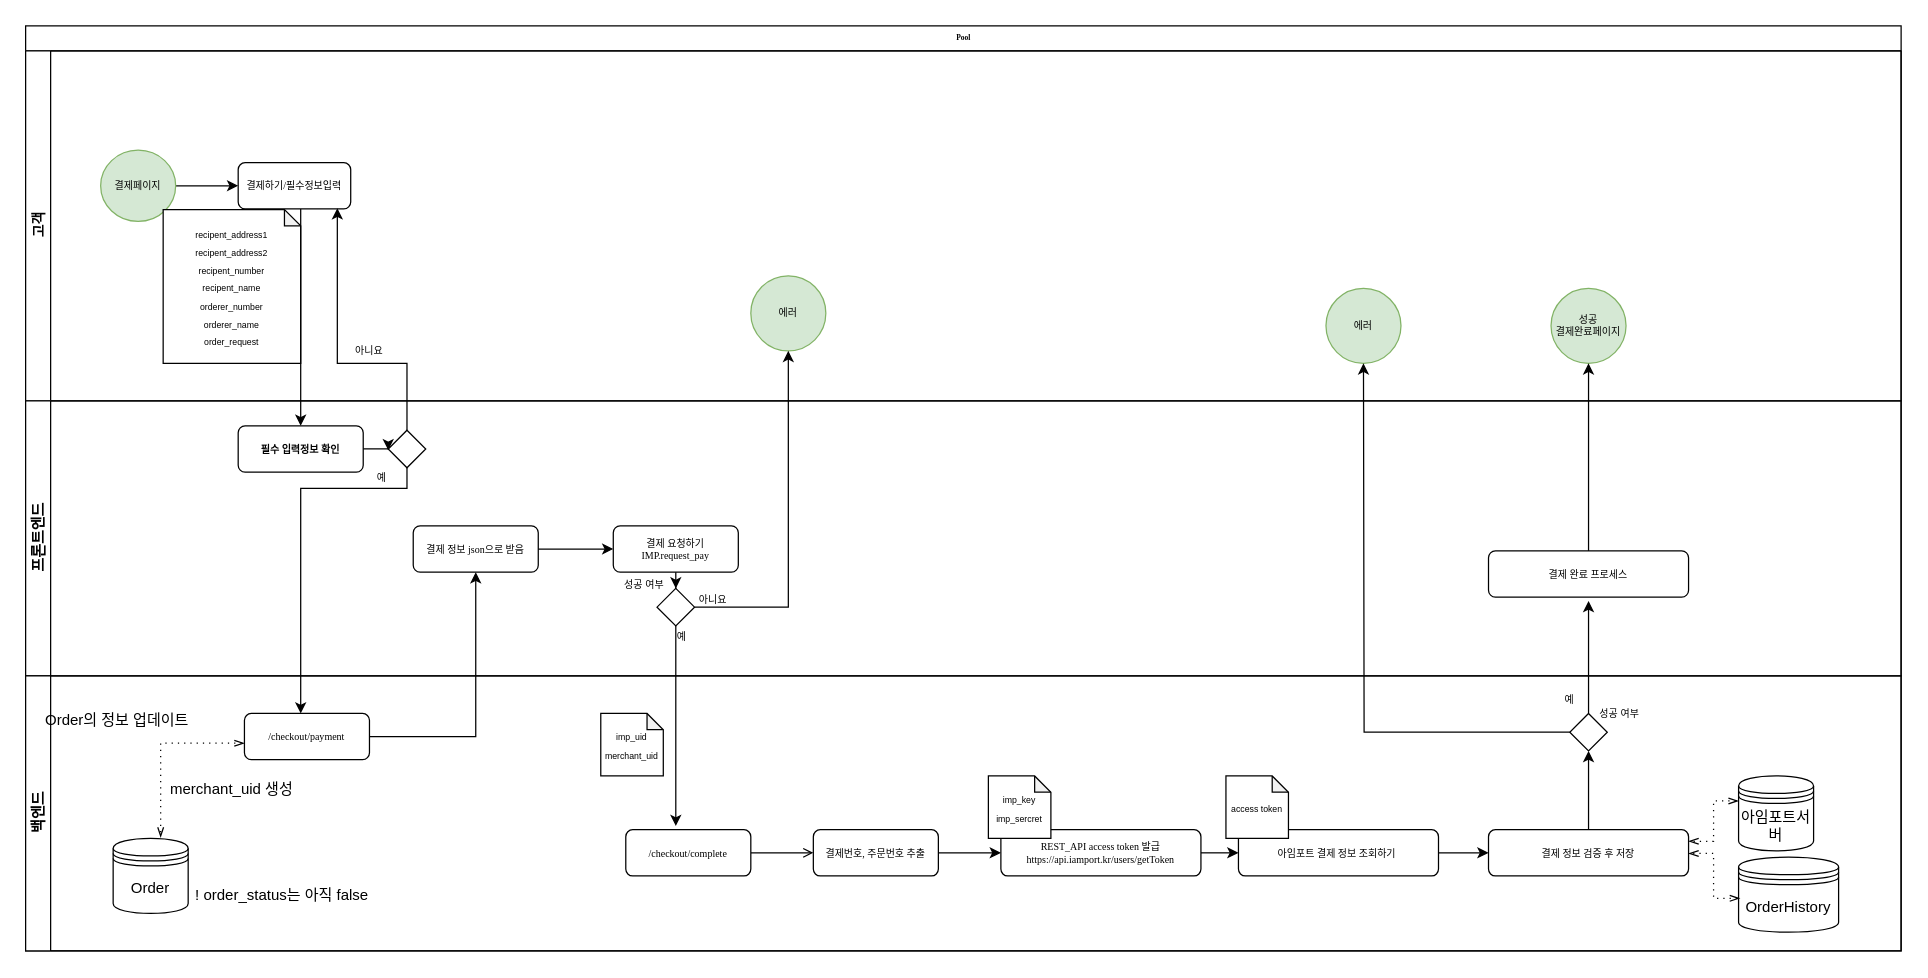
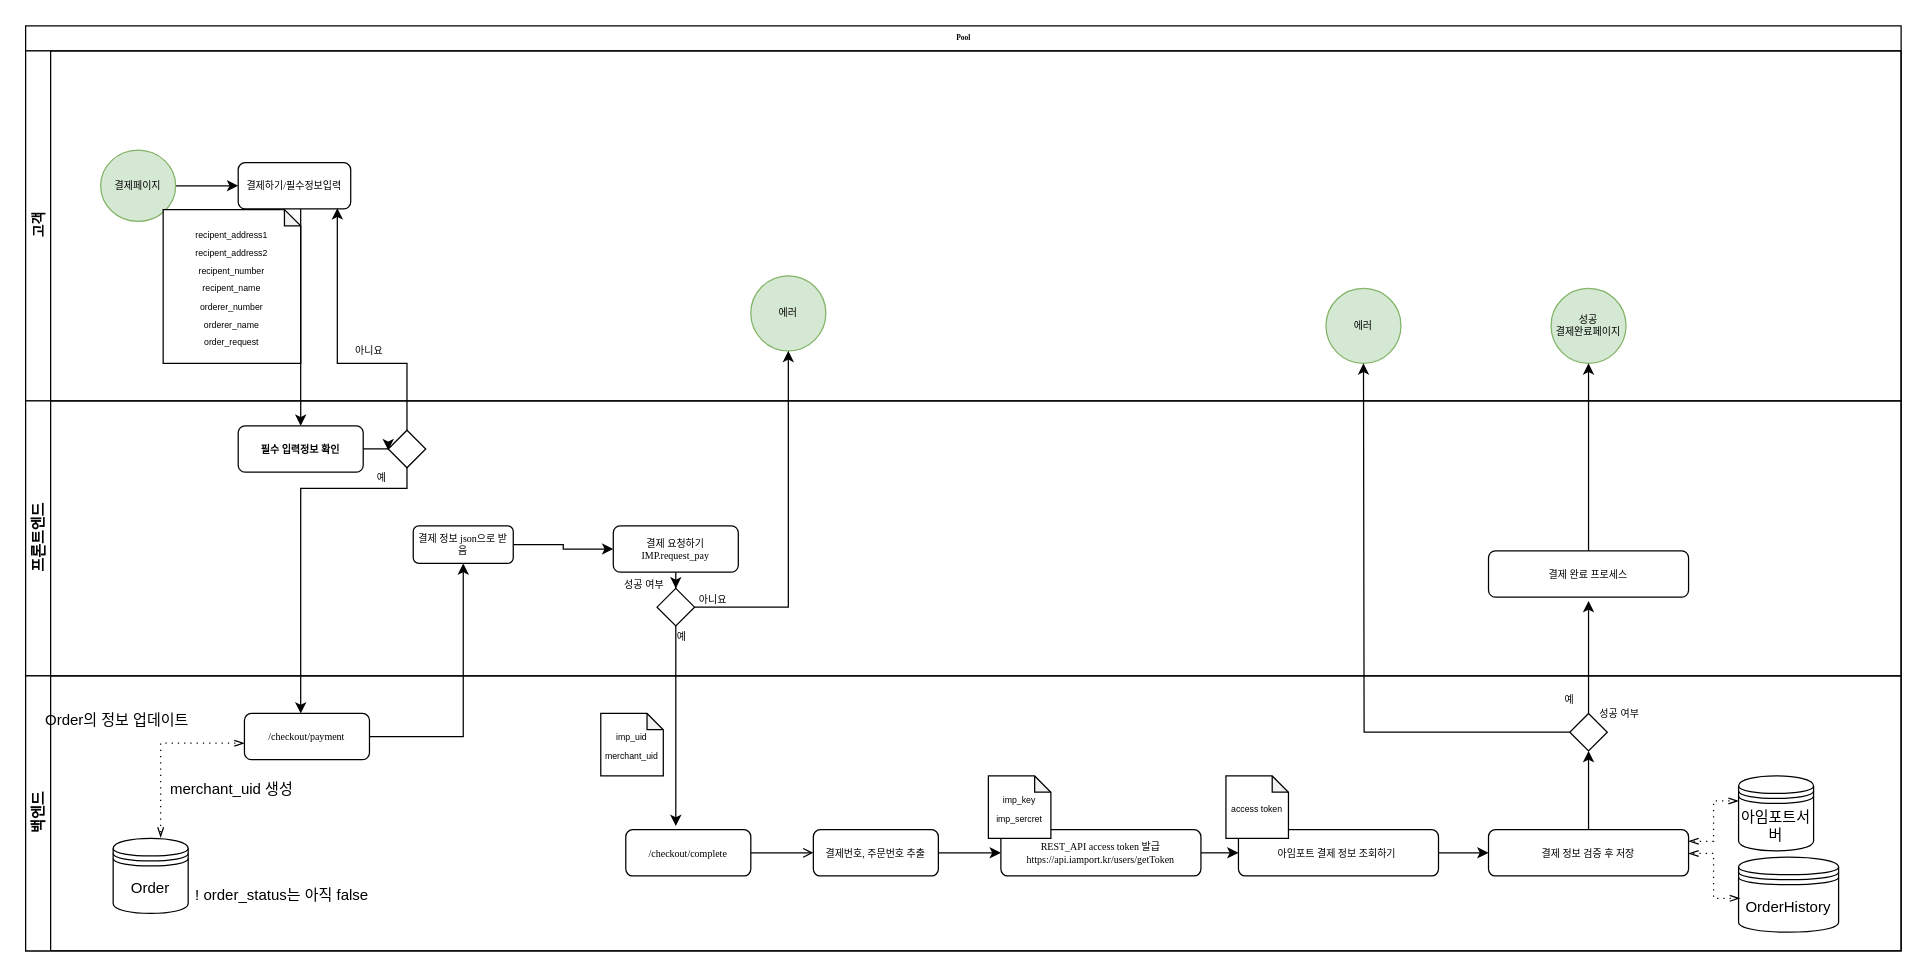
(476, 549) -> (463, 544)
